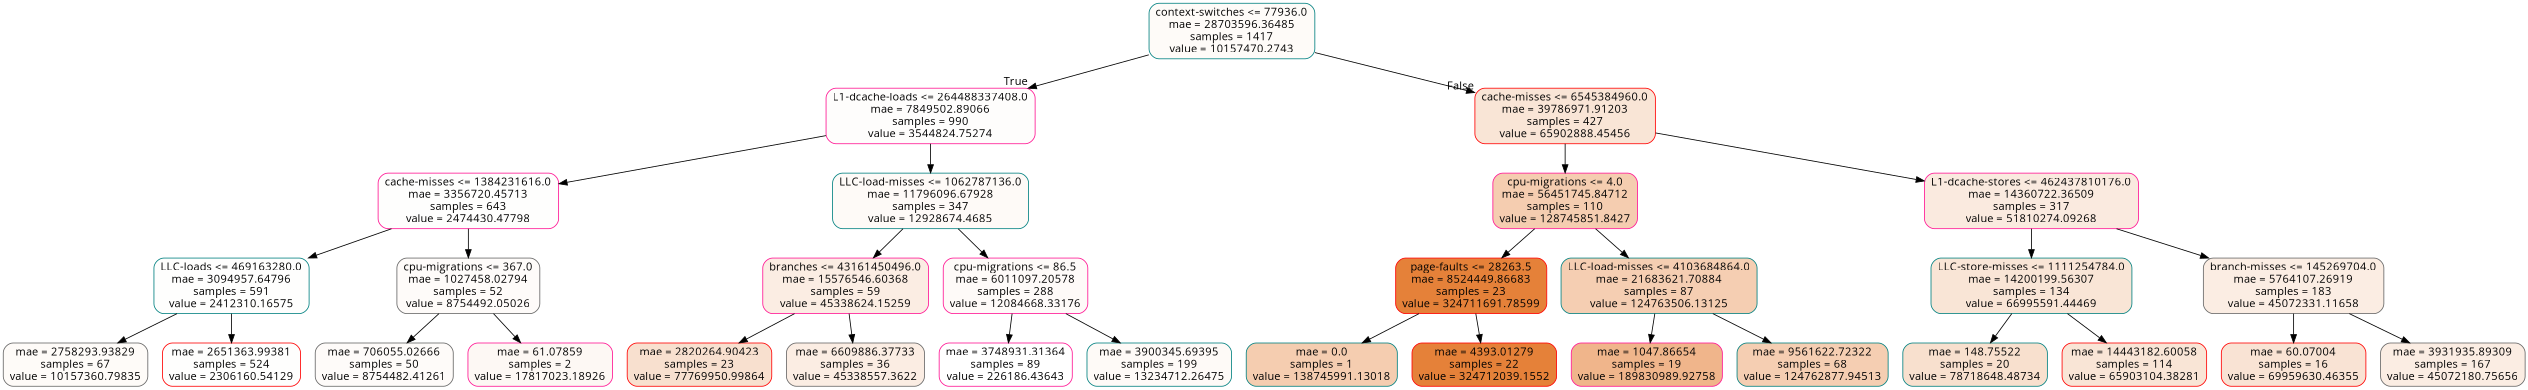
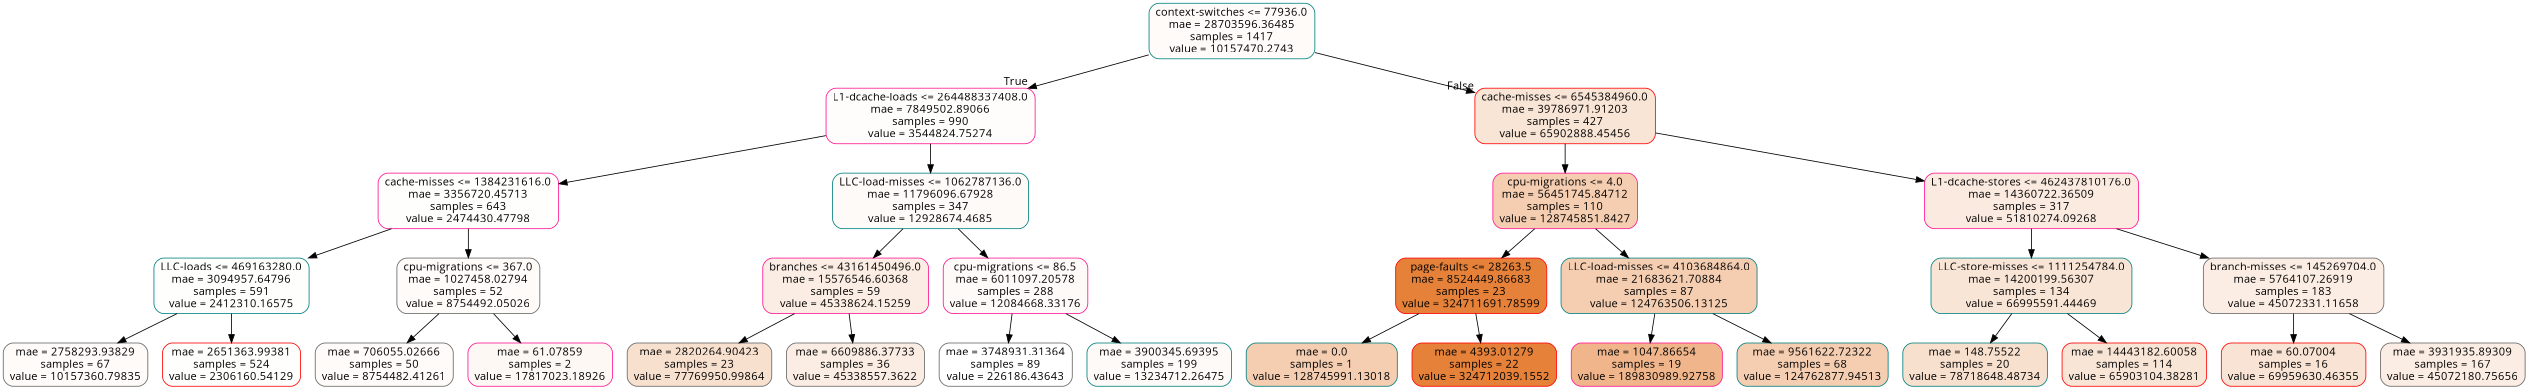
(699, 365) -> (699, 365)
(1006, 365) -> (1006, 365)
(1322, 365) -> (1322, 365)
